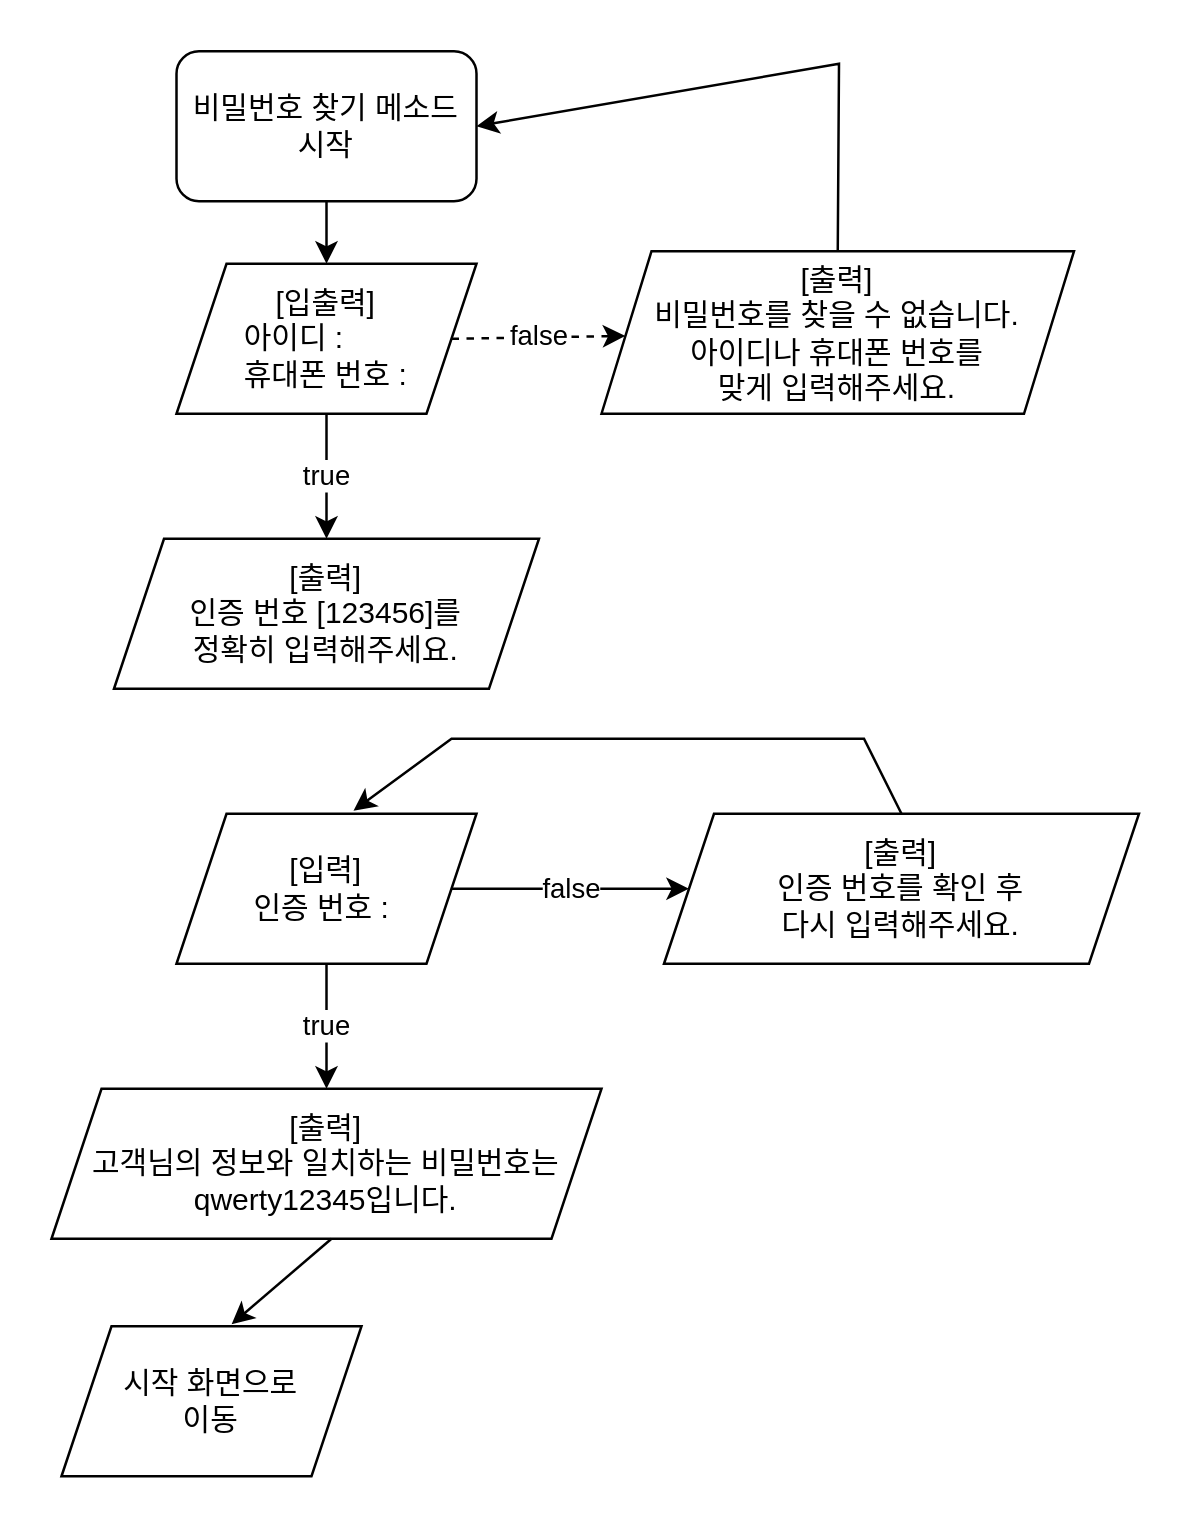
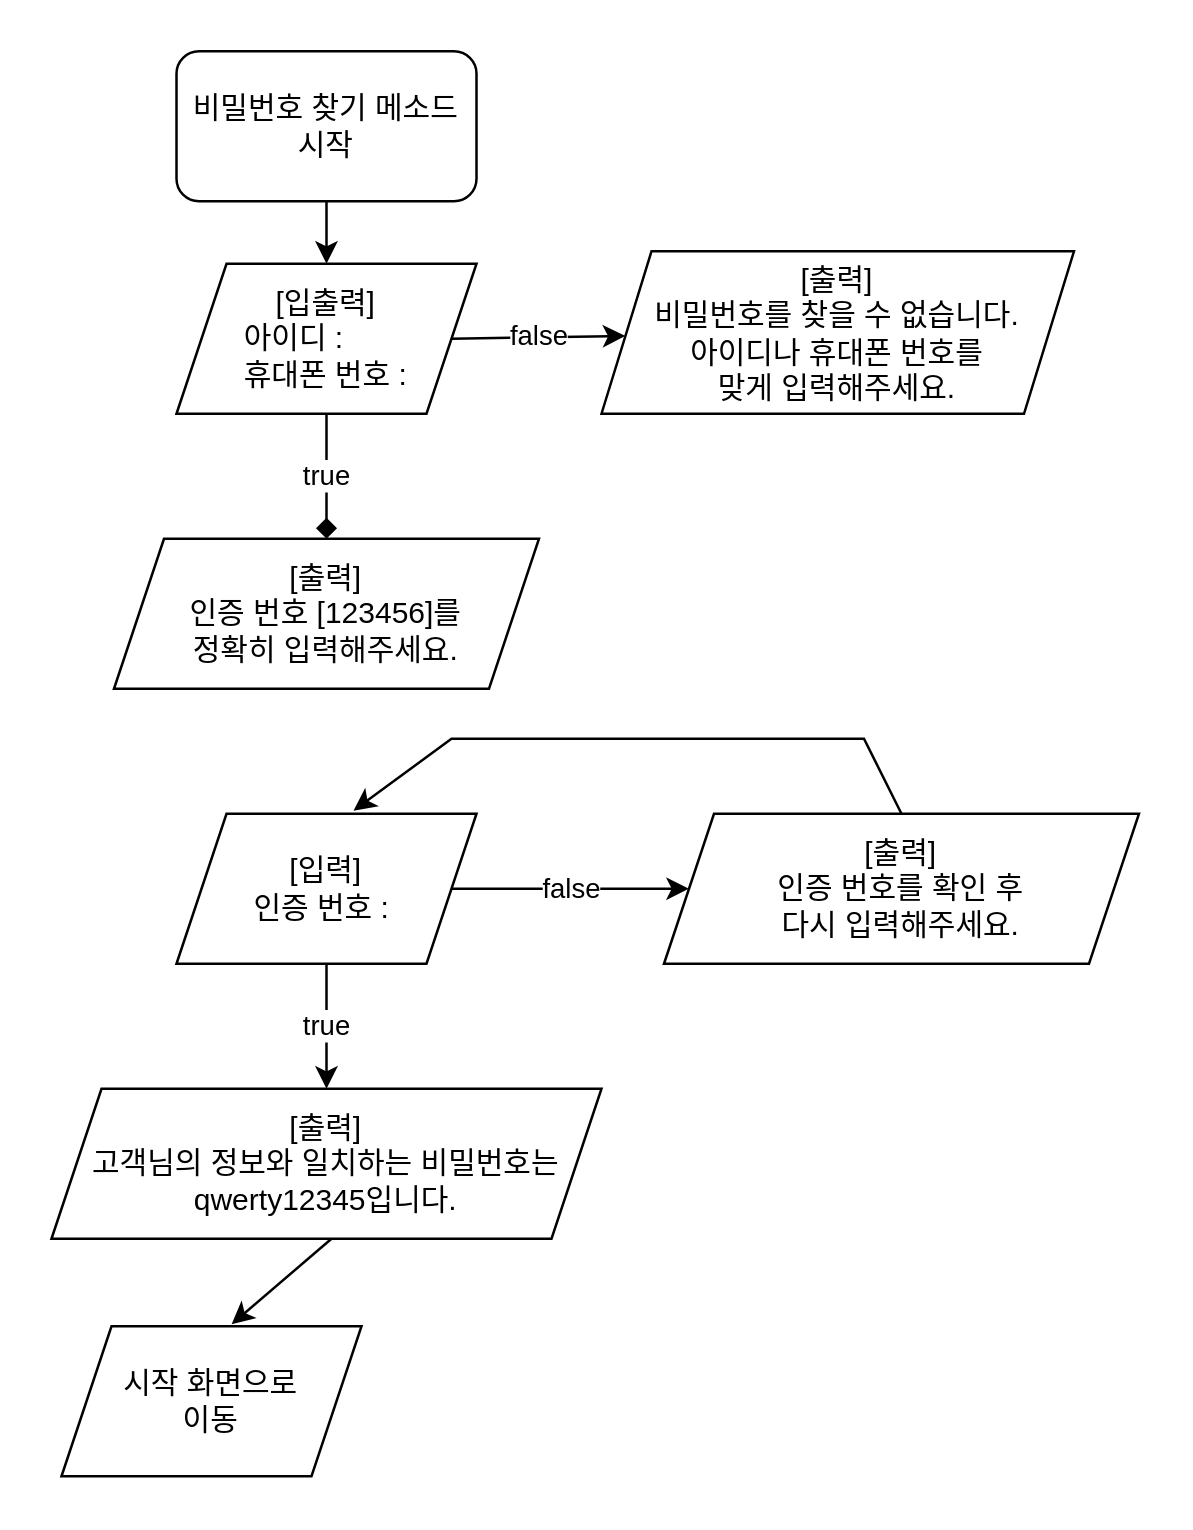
(758, 78) -> none
(482, 338) -> (482, 338)
(326, 519) -> (326, 518)
